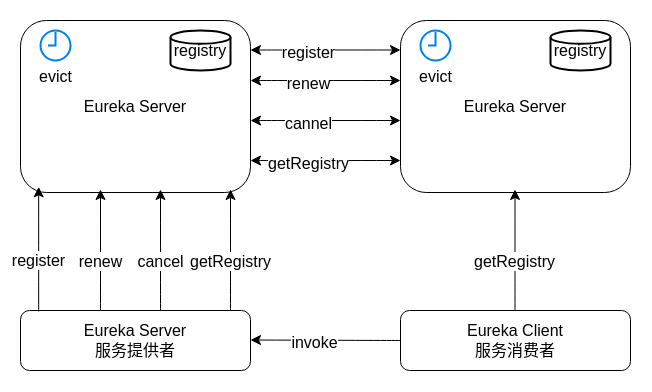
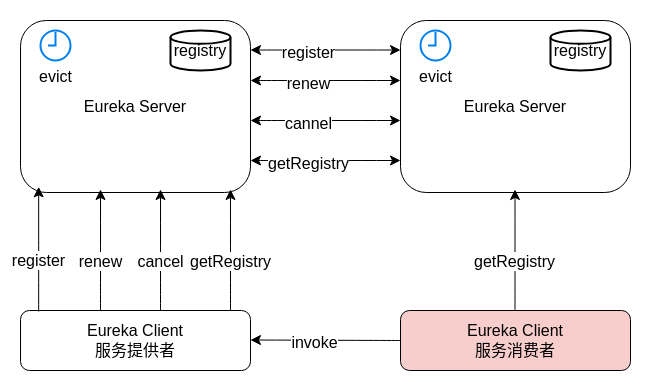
(136, 341) -> (136, 341)
(516, 341) -> (516, 341)
